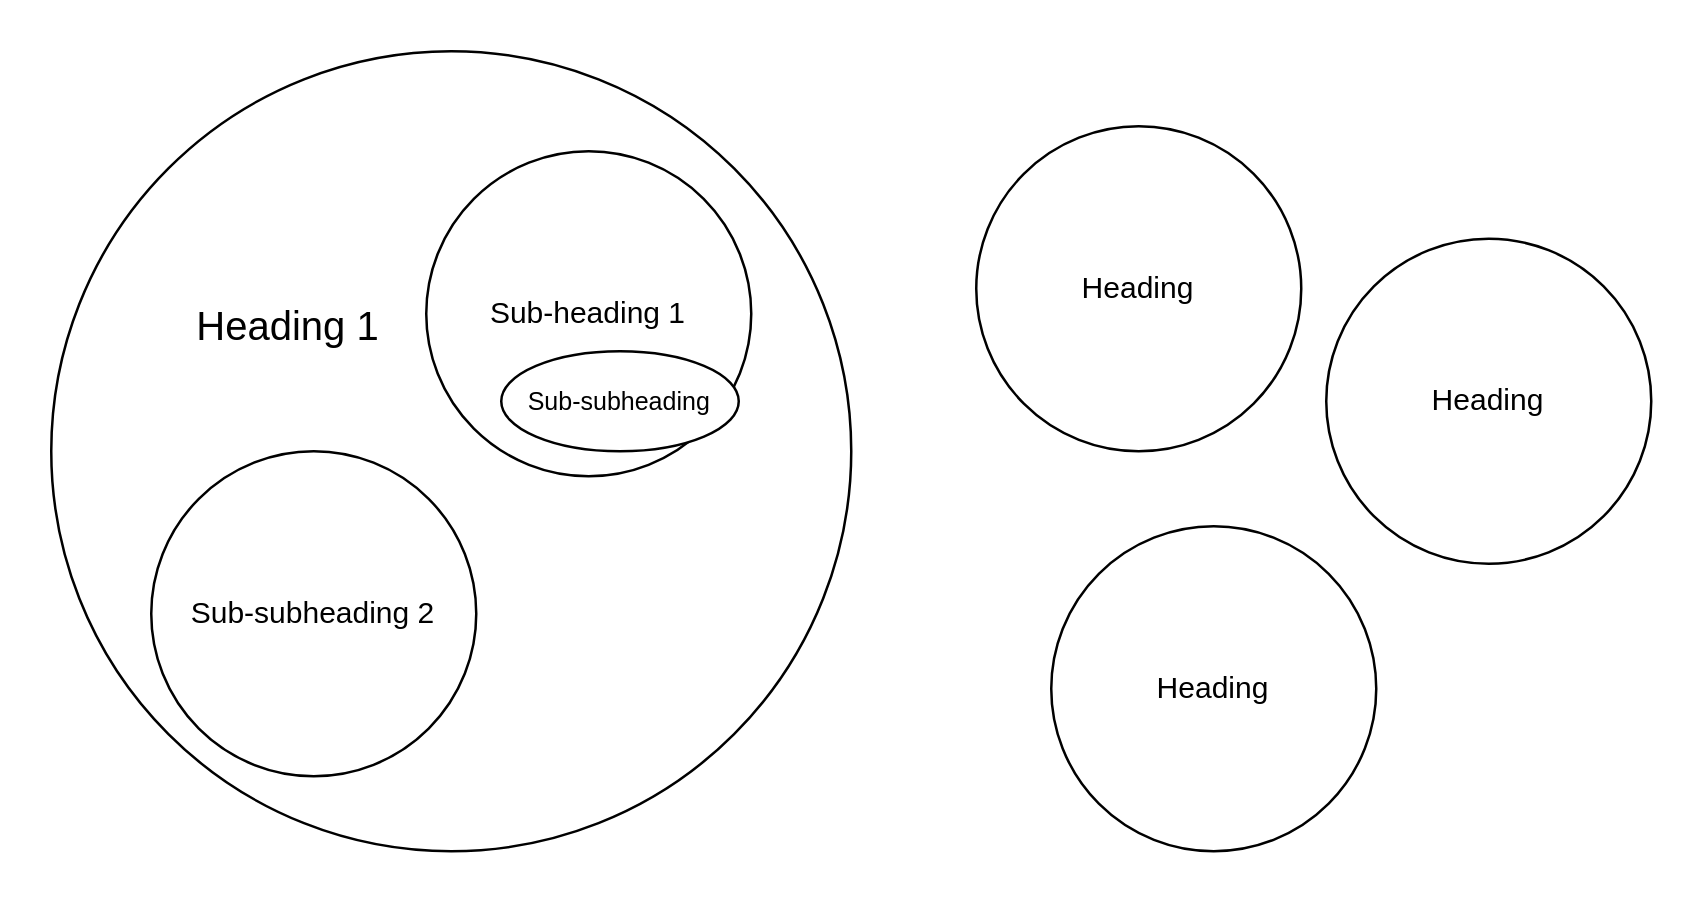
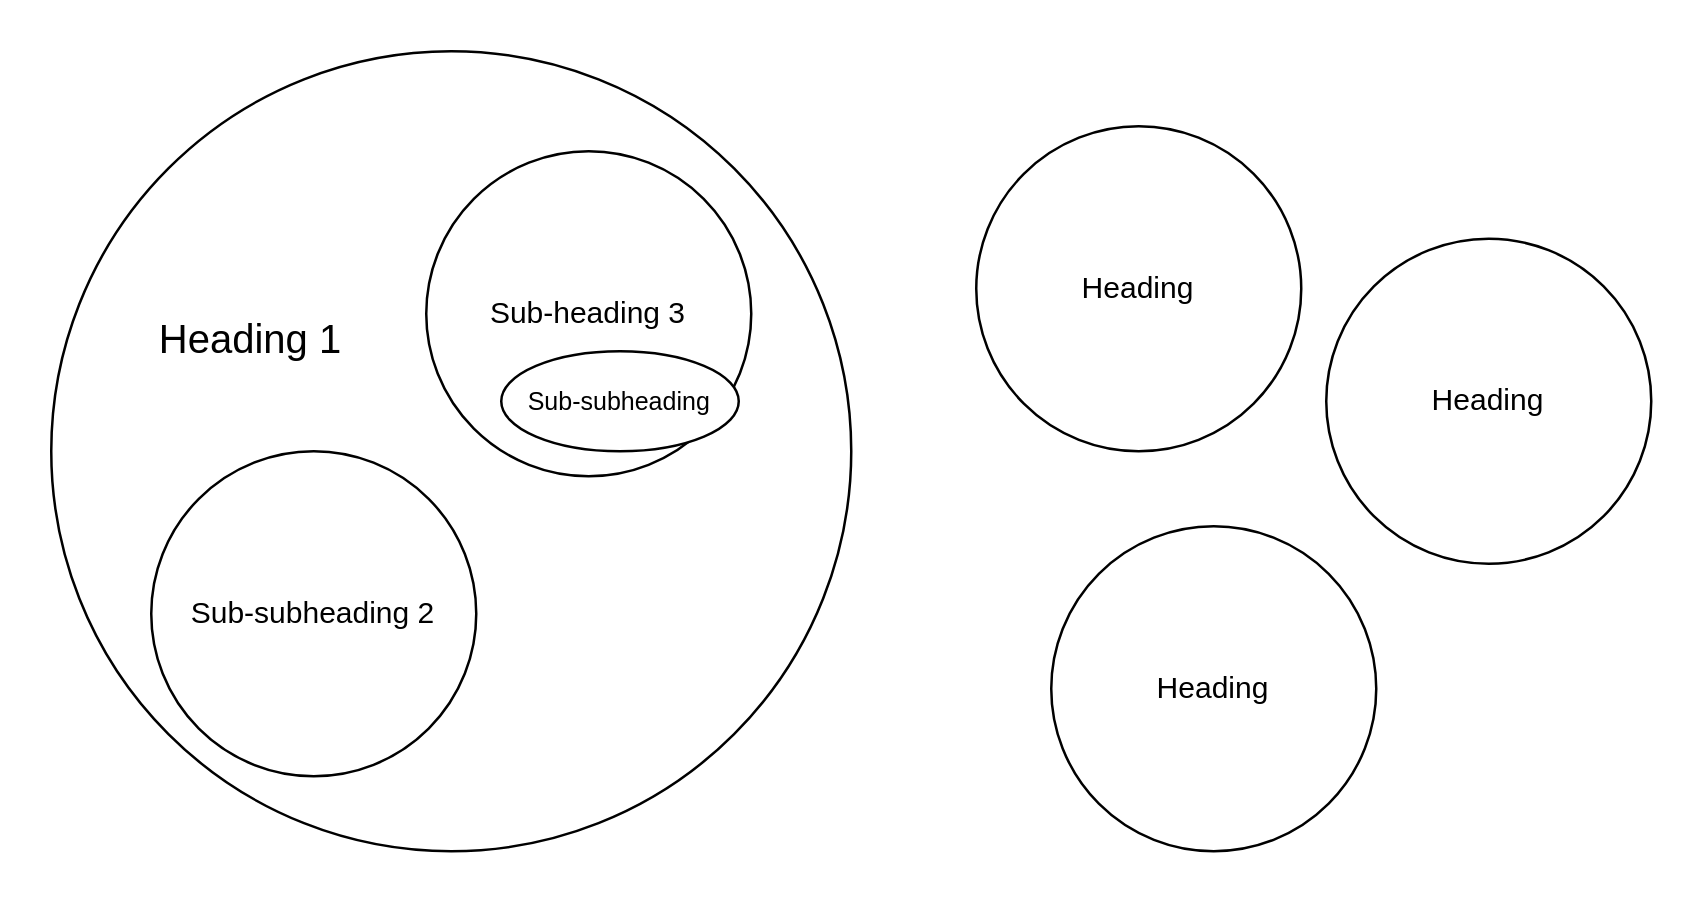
(589, 314) -> (589, 314)
(289, 326) -> (251, 339)
